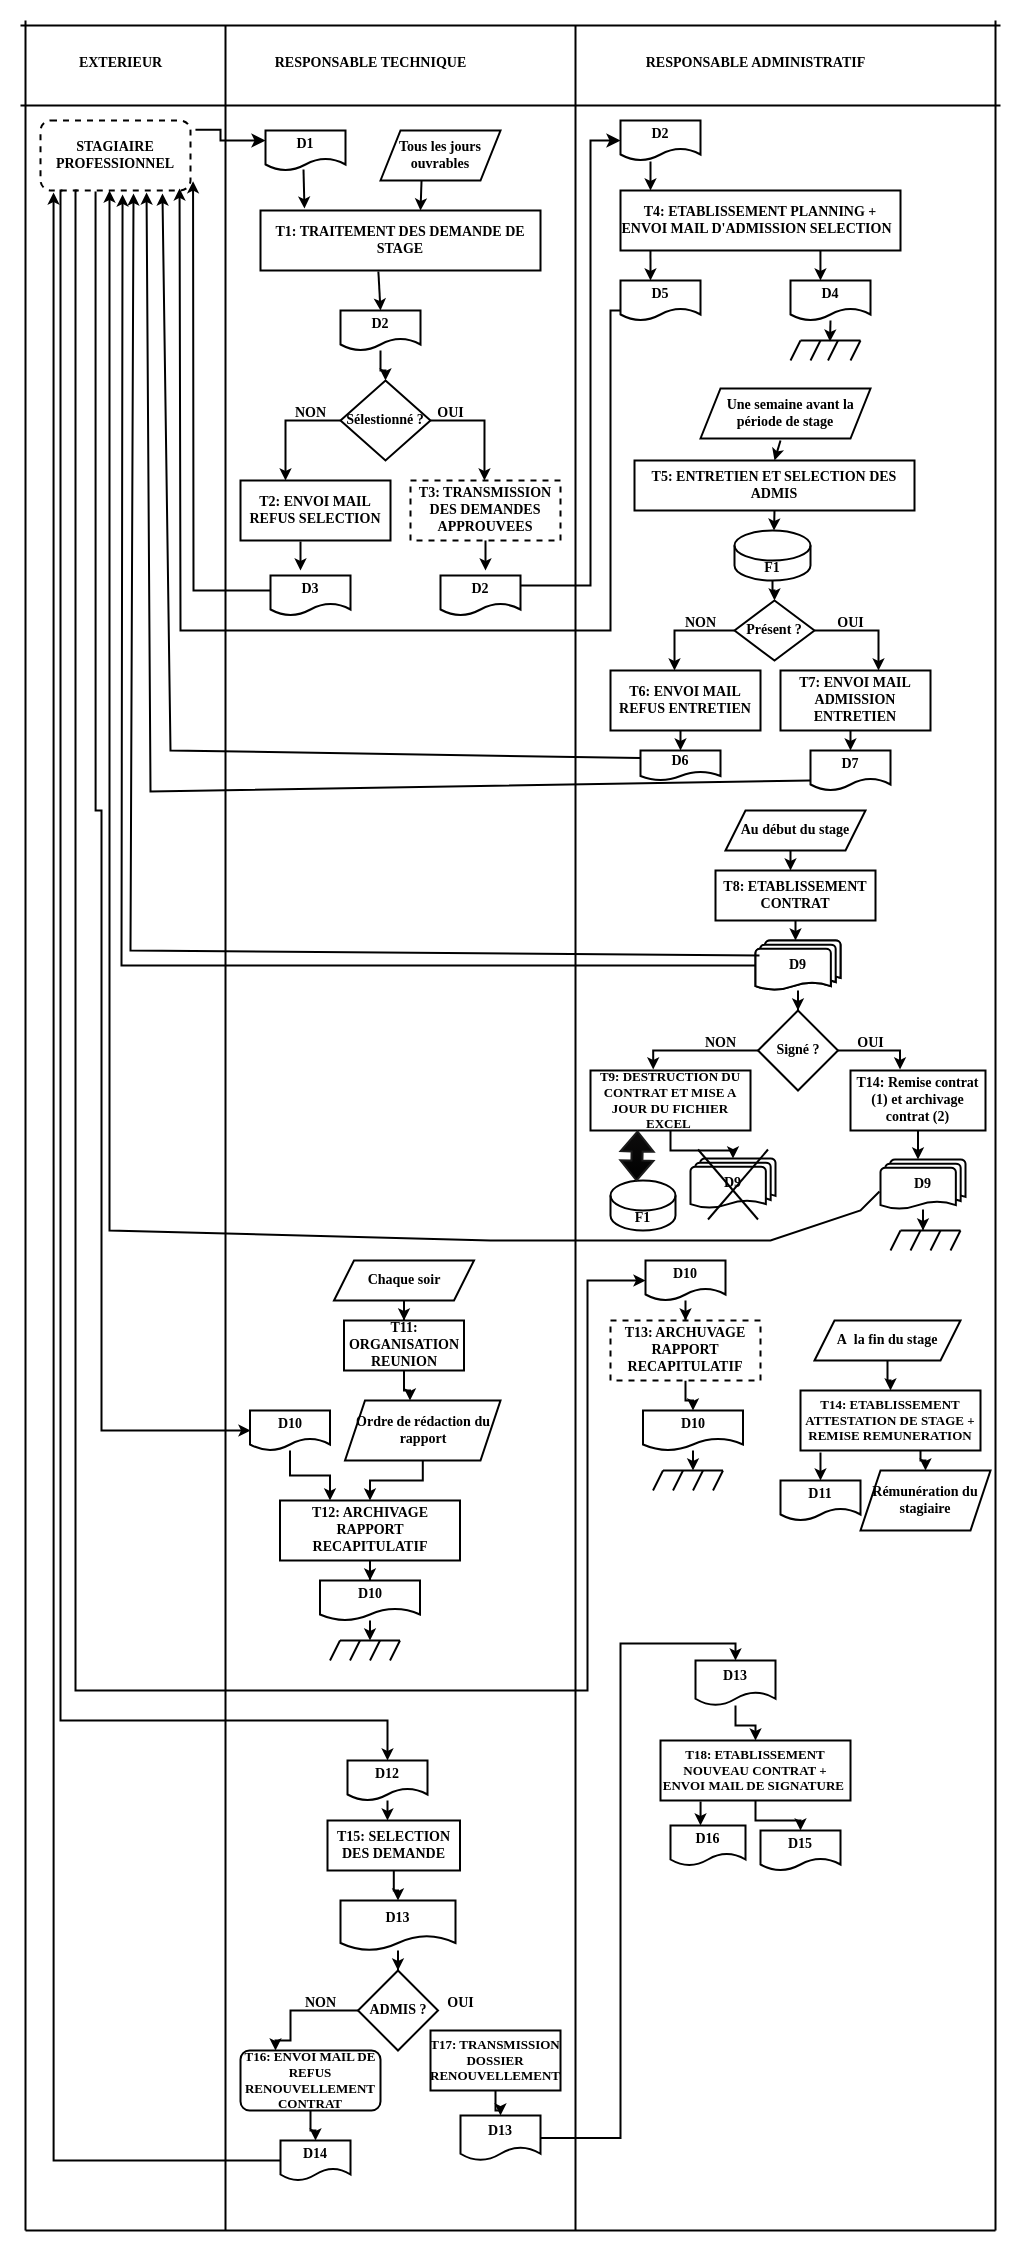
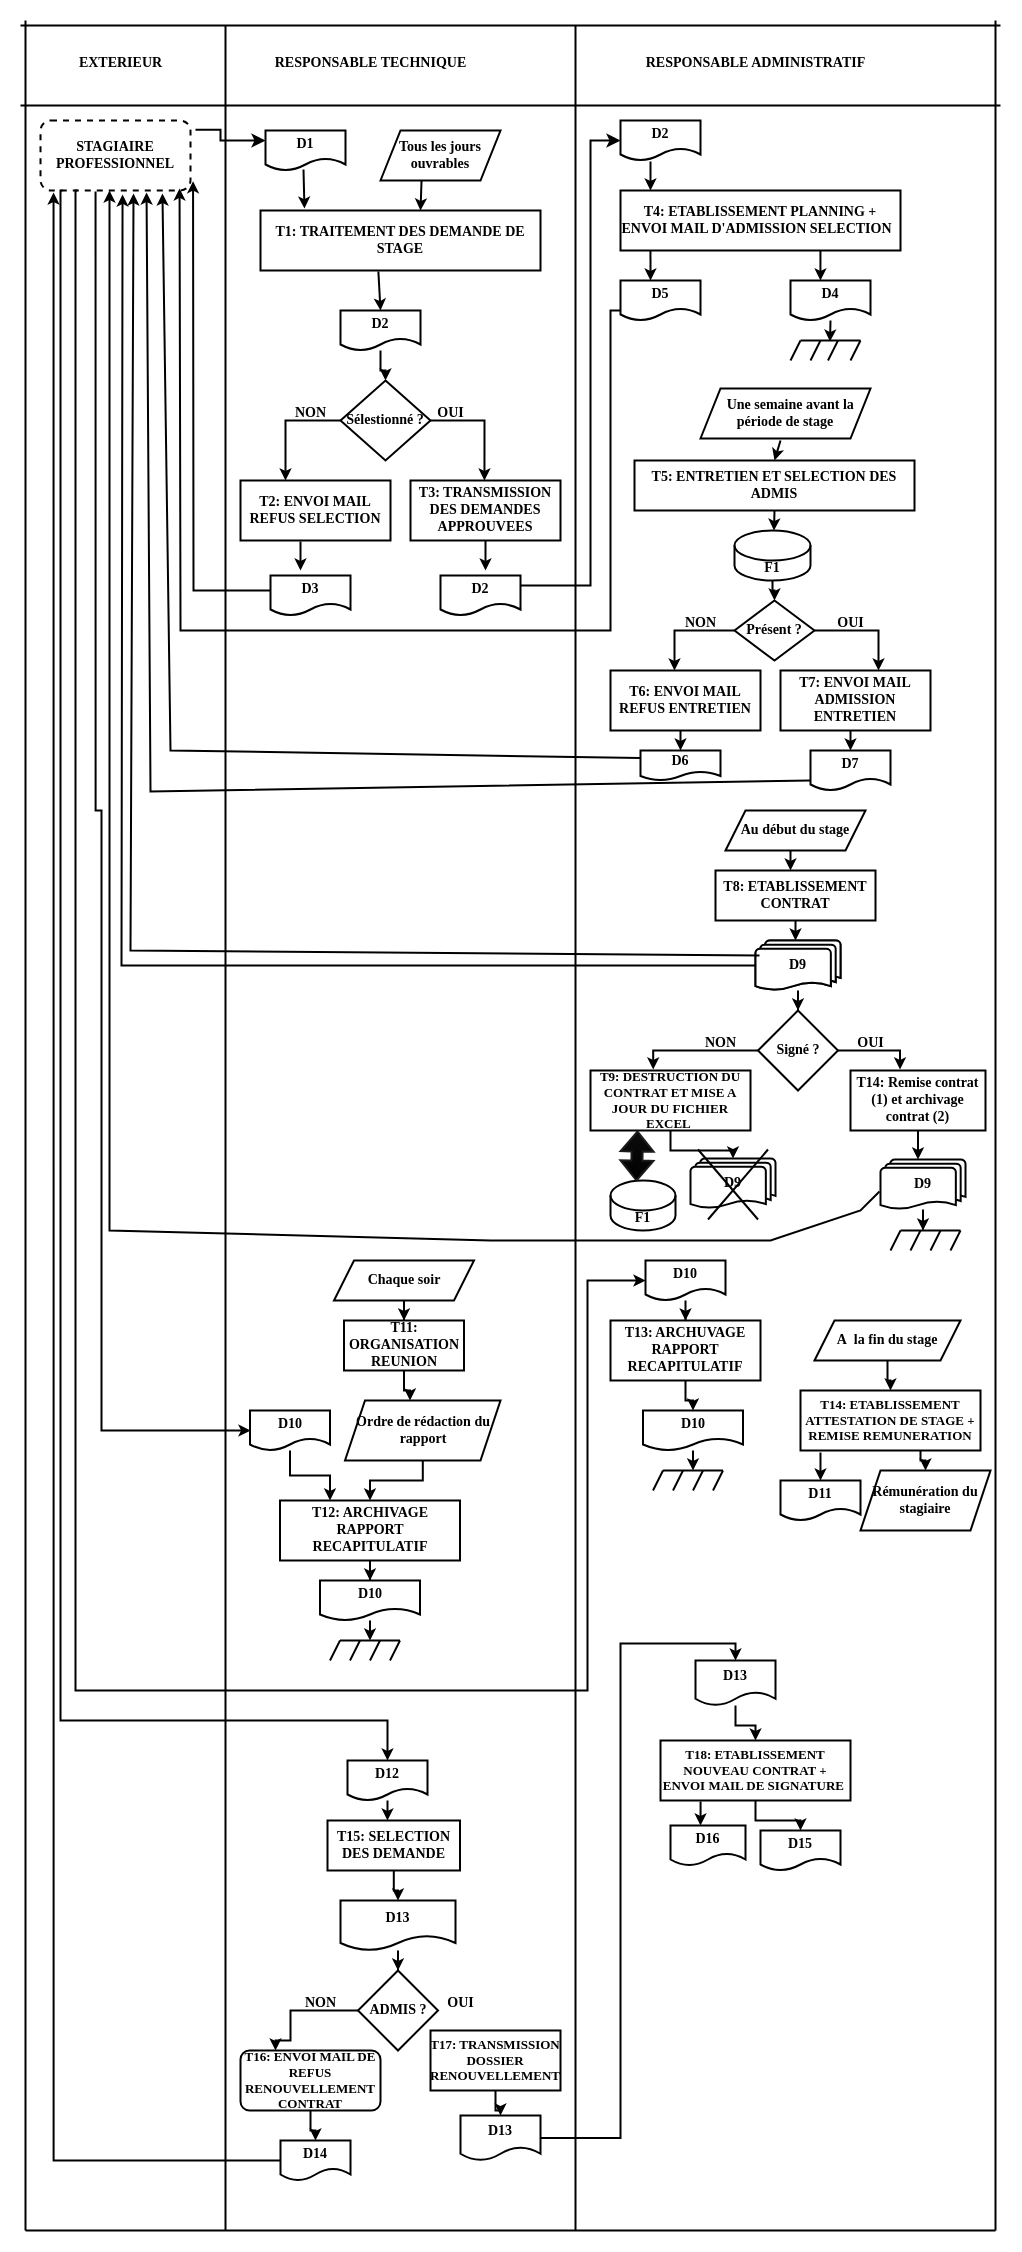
(486, 511) -> (486, 511)
(686, 1351) -> (686, 1351)
